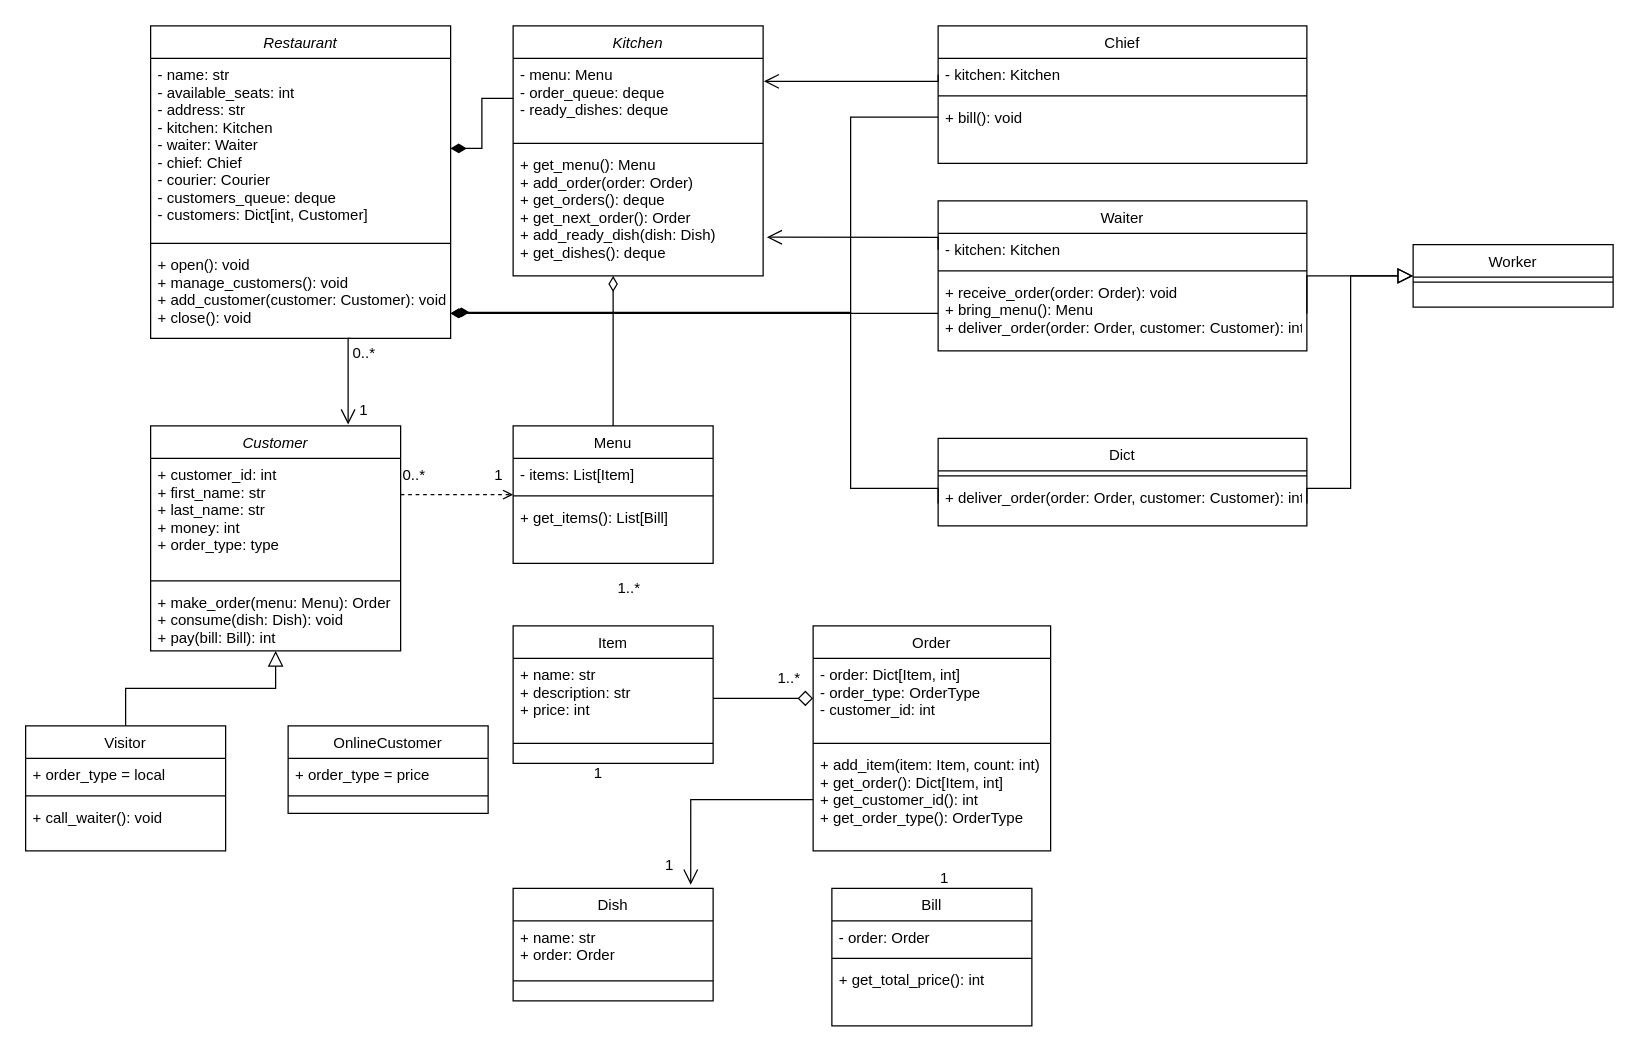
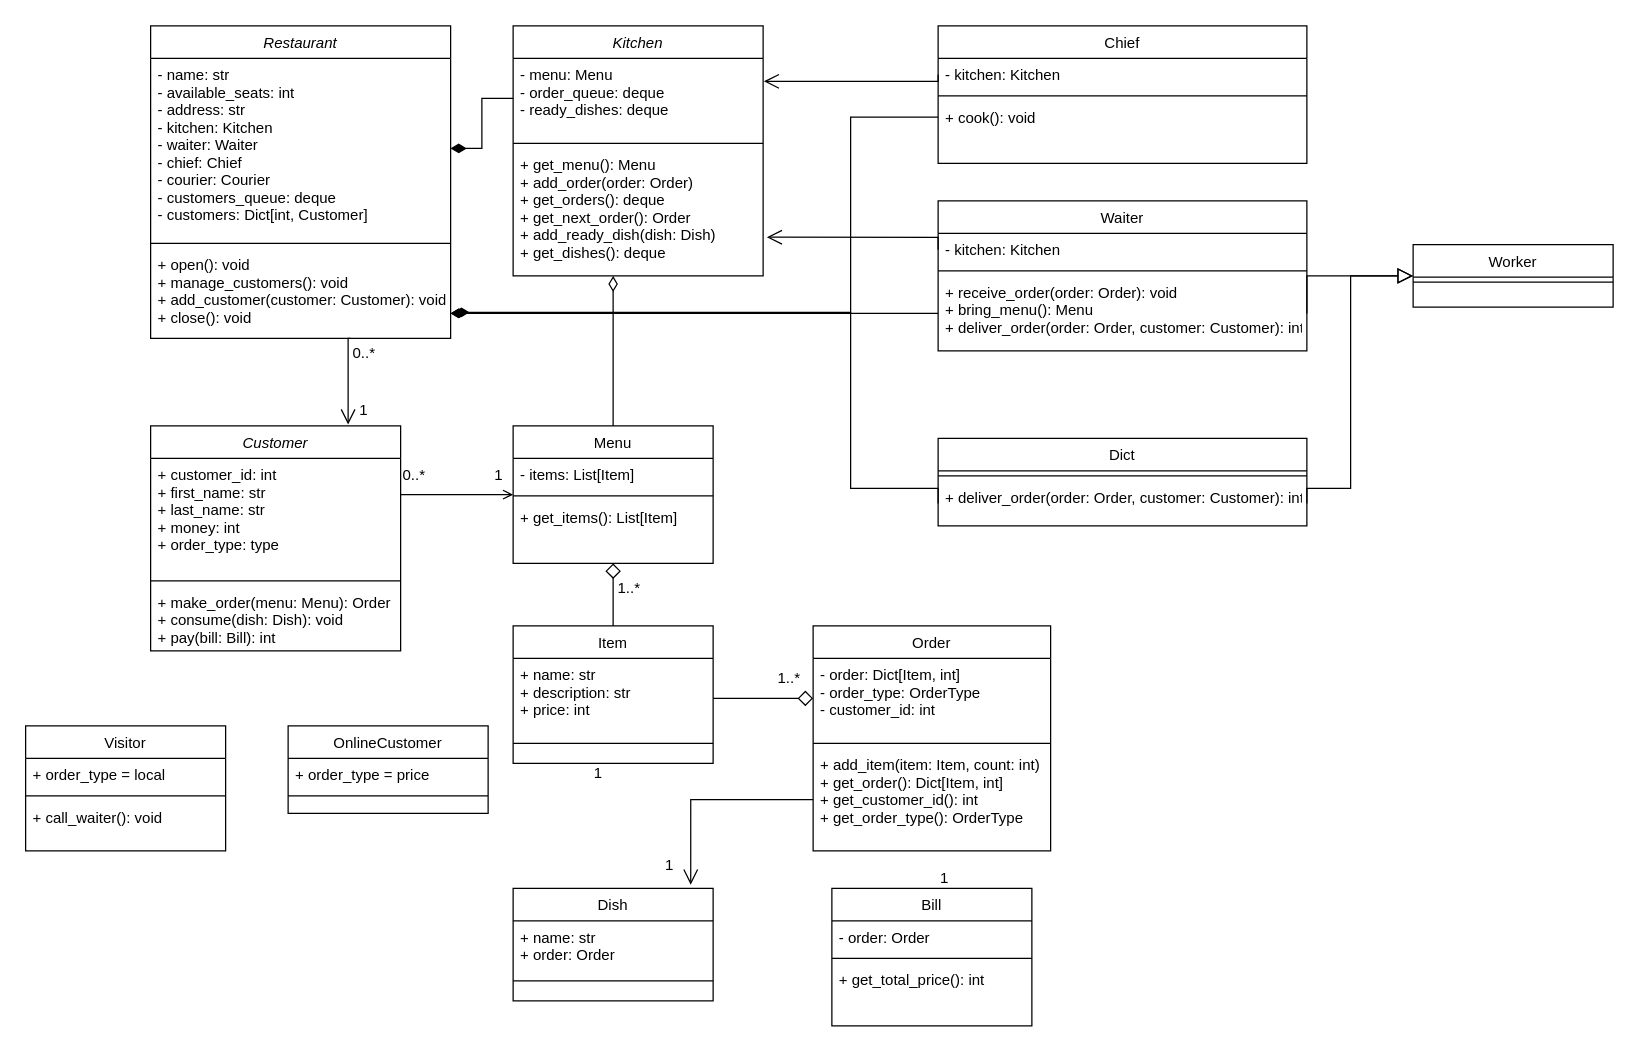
(990, 118) -> (996, 118)
(454, 494) -> (454, 494)
(609, 518) -> (615, 518)
none -> (613, 602)
(193, 688) -> none
